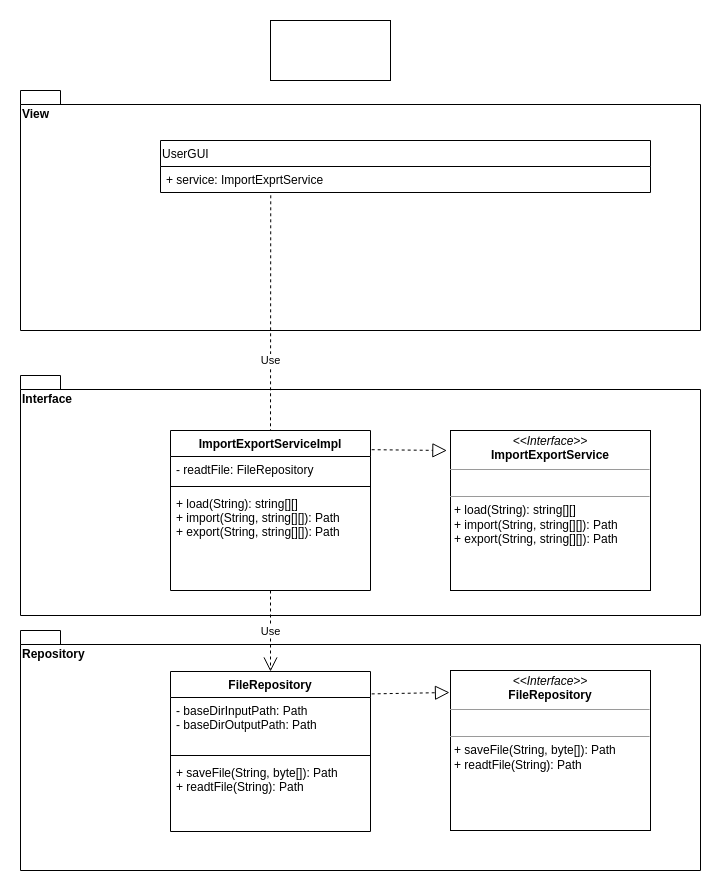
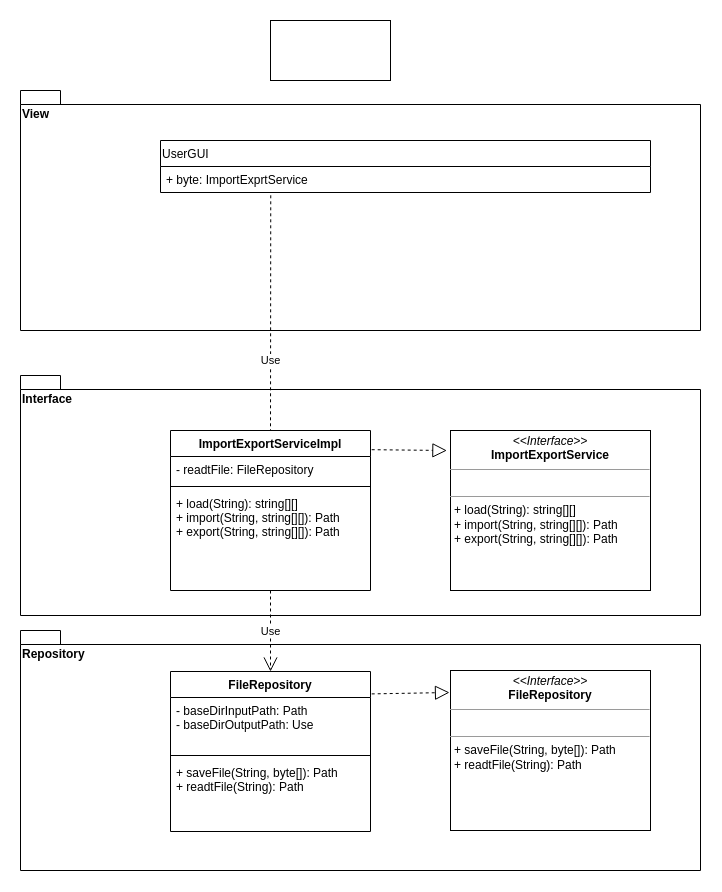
(256, 180) -> (247, 180)
(250, 711) -> (250, 711)
